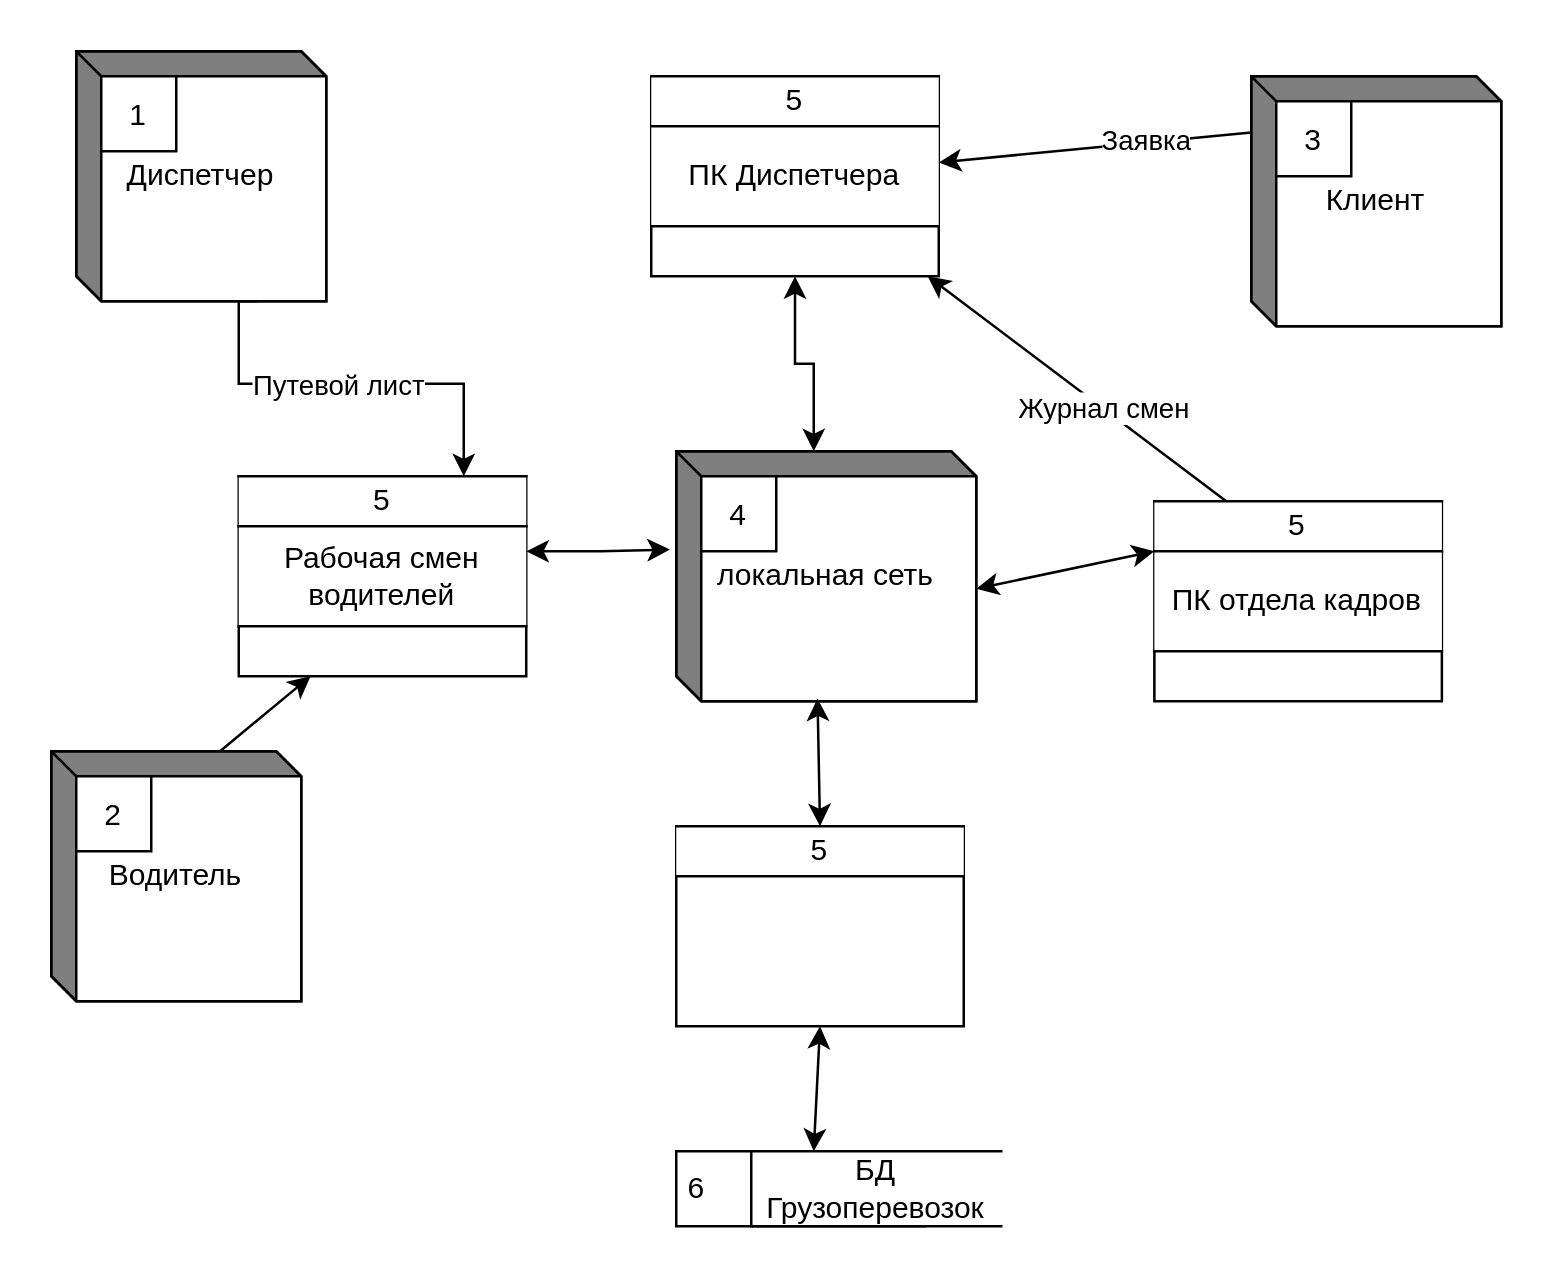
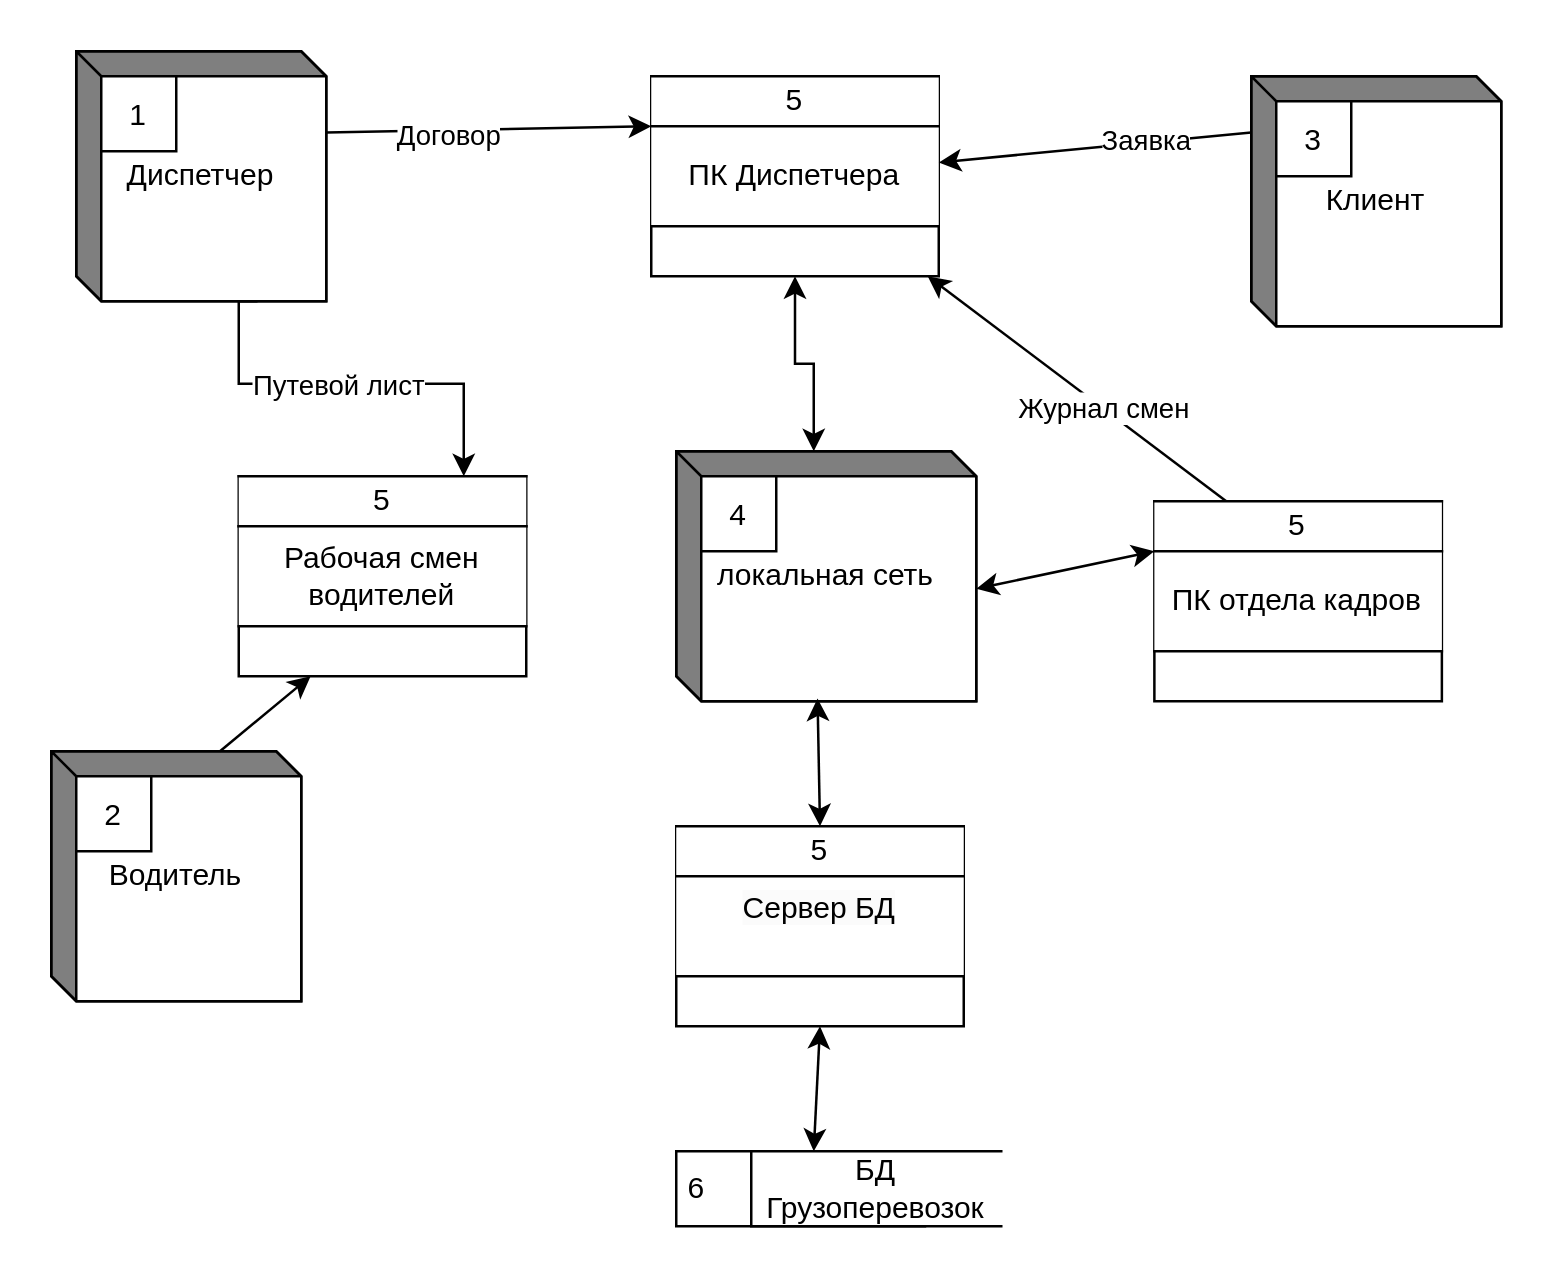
none -> (483, 129)
(597, 551) -> none
none -> (820, 926)
